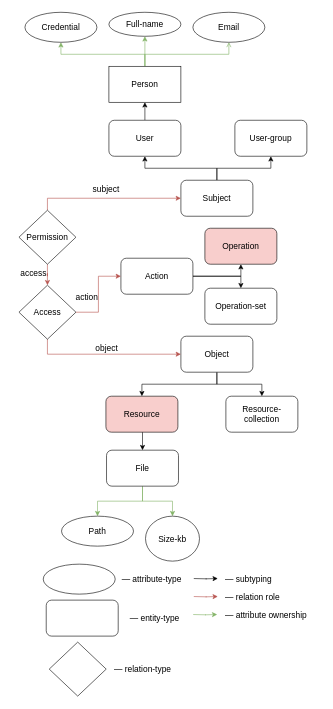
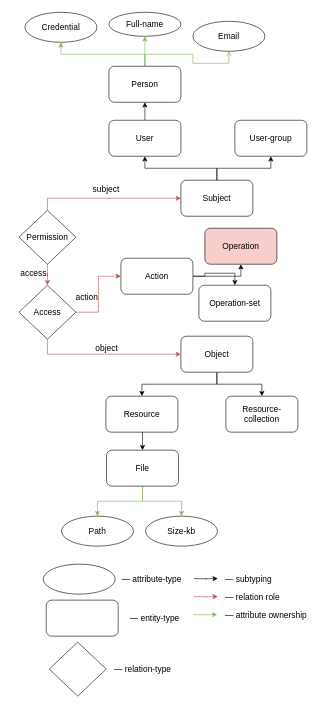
(229, 27) -> (229, 36)
(145, 84) -> (145, 84)
(241, 306) -> (235, 303)
(142, 414) -> (142, 414)
(173, 539) -> (182, 531)
